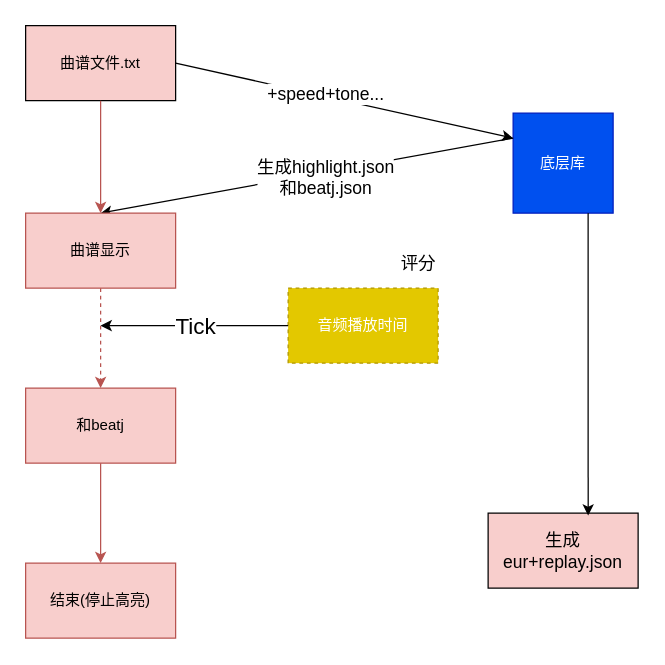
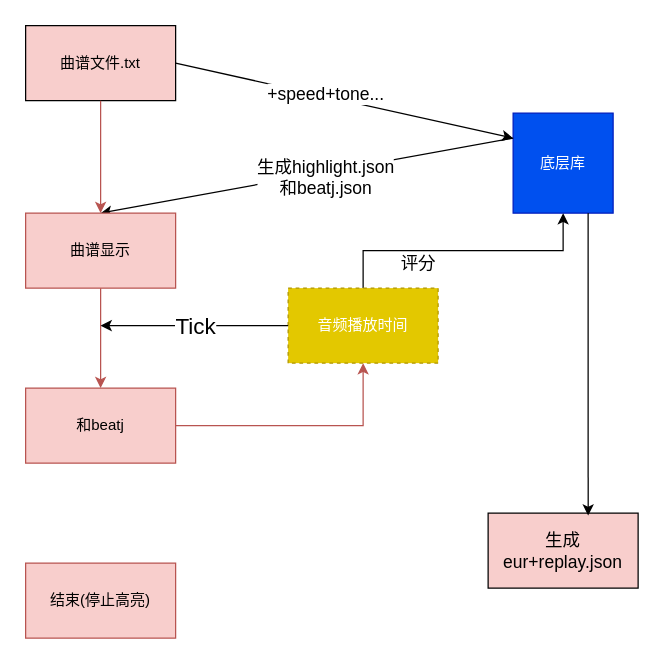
none -> (459, 251)
(101, 334) -> (101, 334)
(101, 509) -> (296, 426)
